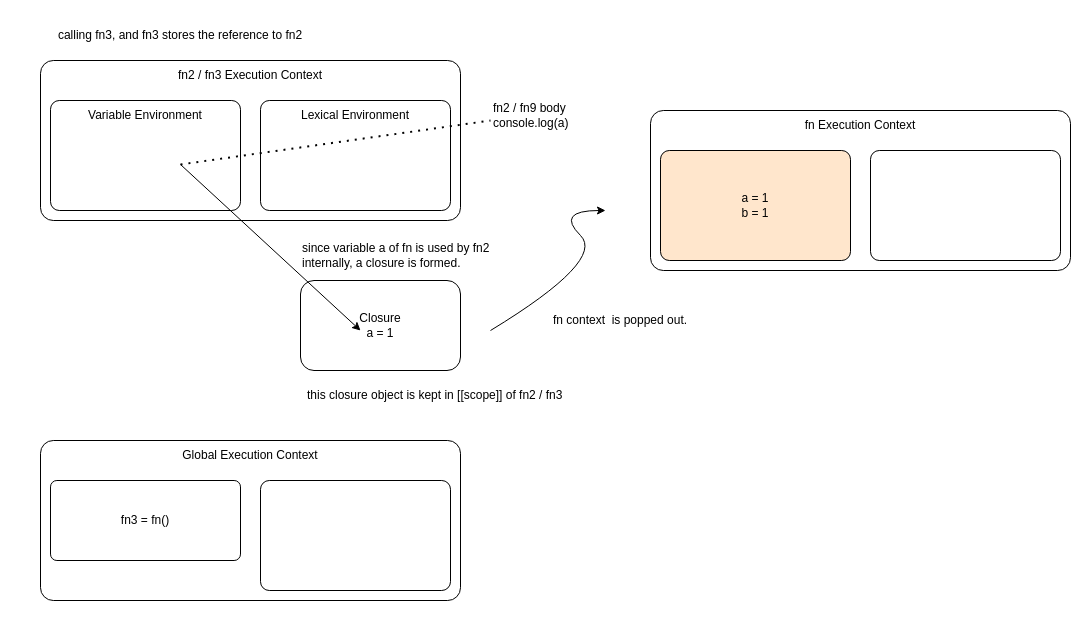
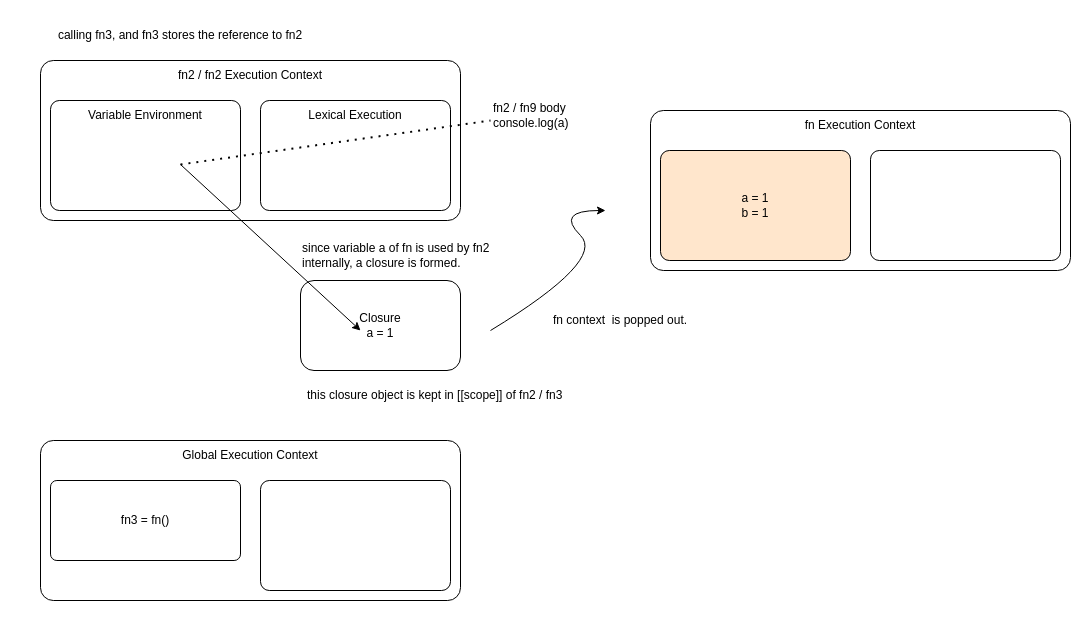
(251, 76) -> (251, 76)
(356, 116) -> (356, 116)
